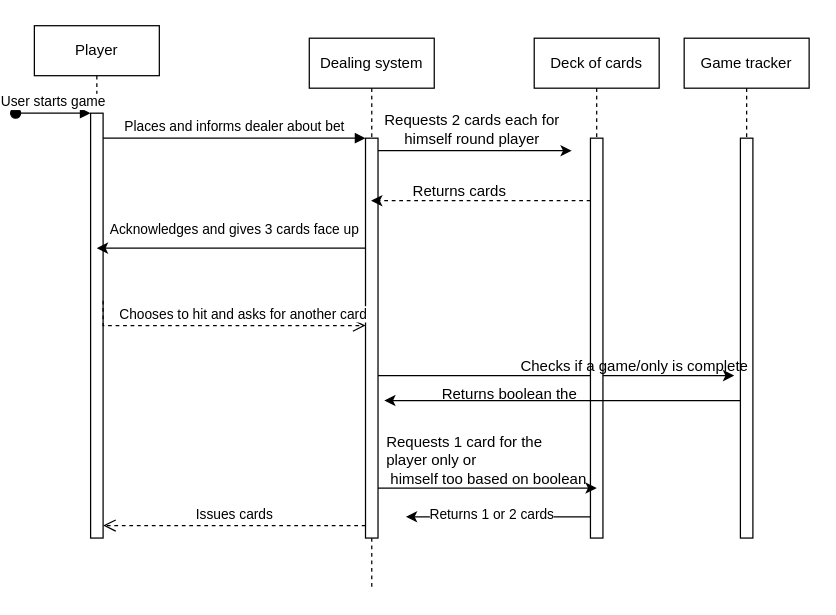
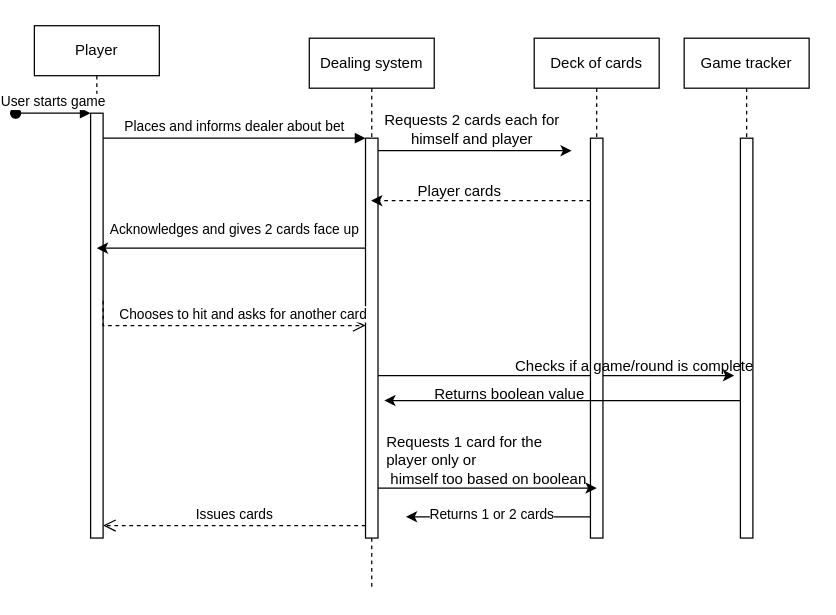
(473, 129) -> (473, 129)
(460, 192) -> (460, 192)
(235, 229) -> (235, 229)
(635, 367) -> (635, 367)
(510, 394) -> (510, 394)
